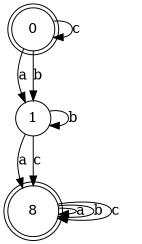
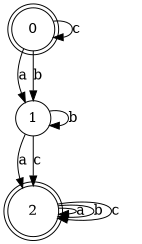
(33, 211) -> (33, 211)
